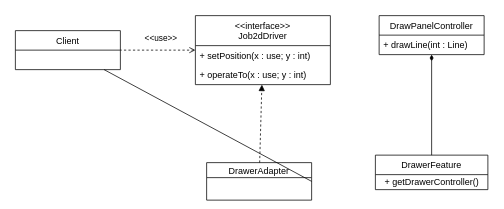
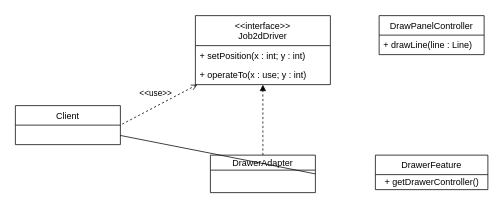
(431, 45) -> (432, 45)
(68, 50) -> (68, 125)
(264, 56) -> (262, 56)
(432, 107) -> none
(259, 181) -> (263, 174)
